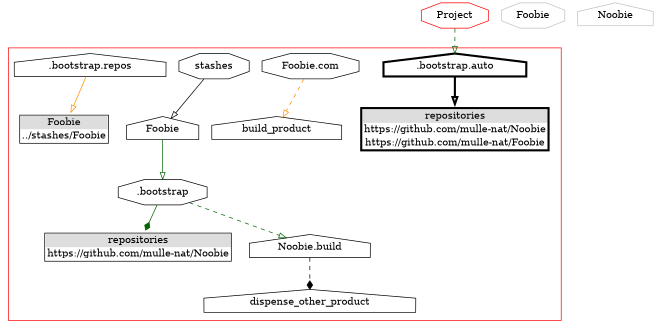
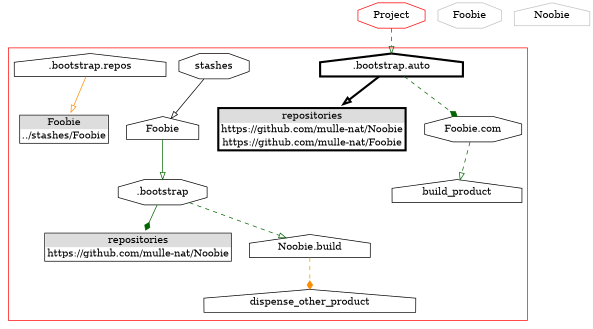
none -> (427, 94)
(295, 95) -> (466, 158)
(310, 269) -> (310, 269)
